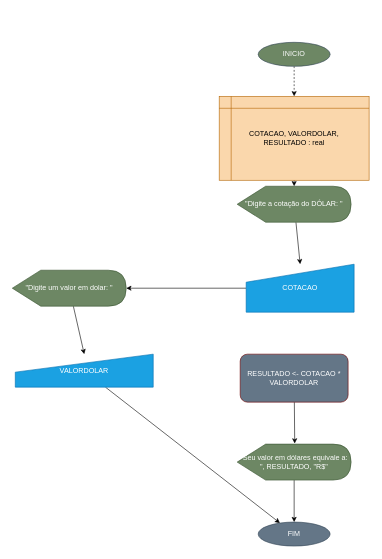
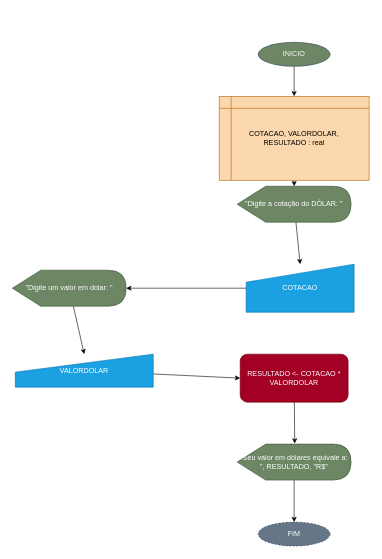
(294, 79) -> (294, 79)
(294, 378) -> (294, 378)
(192, 454) -> (228, 378)
(294, 534) -> (294, 534)
